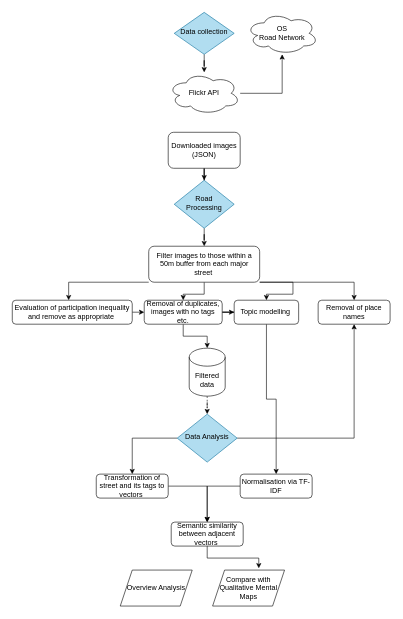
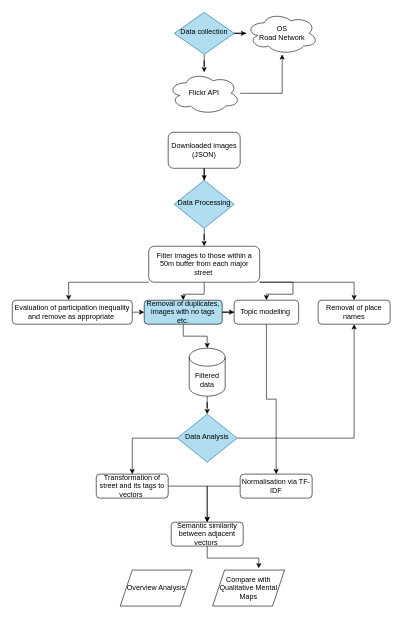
none -> (242, 33)
(204, 203) -> (204, 203)
(183, 312) -> (183, 312)
(207, 407) -> (207, 407)
